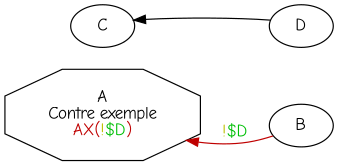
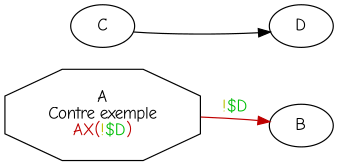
(208, 18) -> (196, 34)
(236, 143) -> (229, 118)
